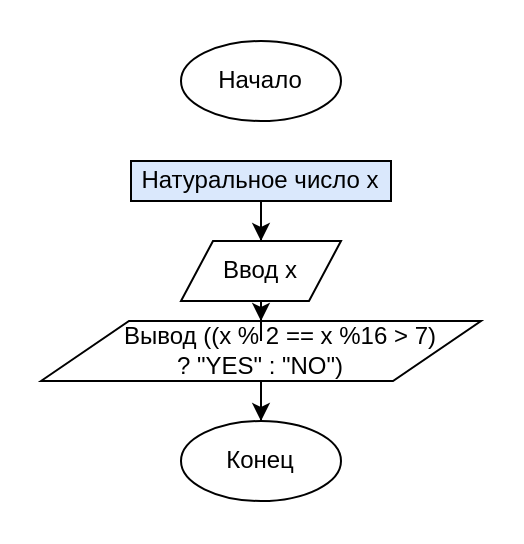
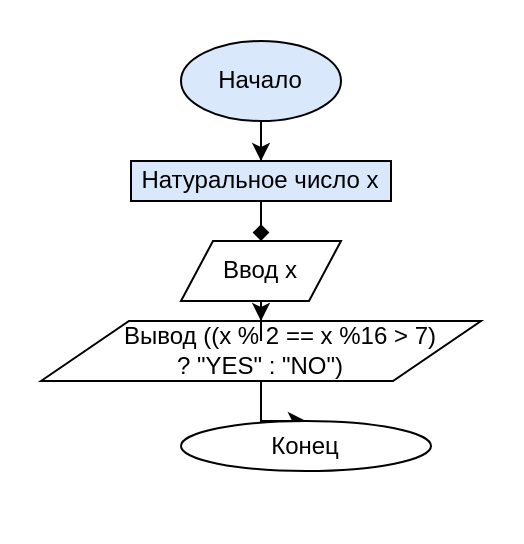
(261, 81) -> (261, 81)
none -> (261, 148)
(261, 226) -> (261, 225)
(261, 461) -> (306, 446)
